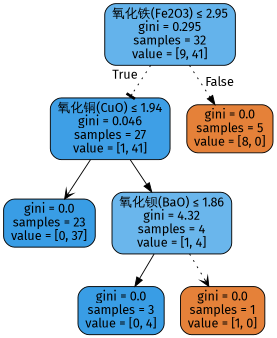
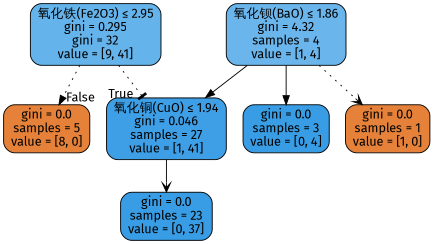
(170, 41) -> (96, 41)
(138, 172) -> (230, 79)
